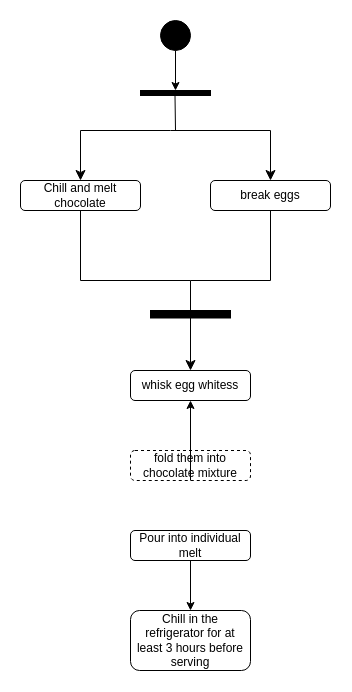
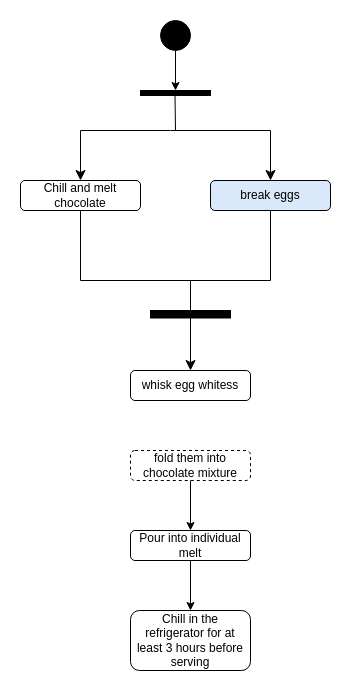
(271, 196) -> (271, 196)
(191, 444) -> (191, 502)
